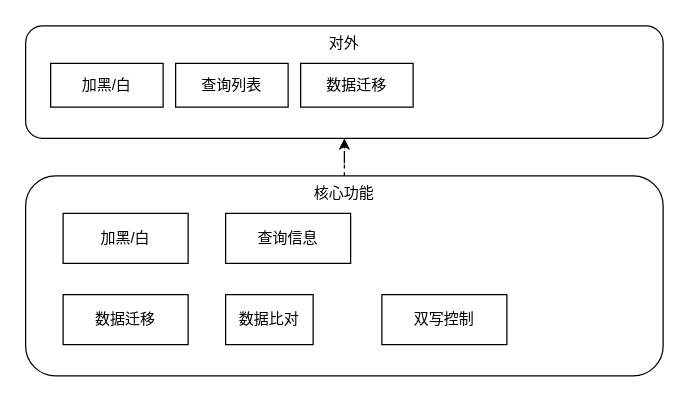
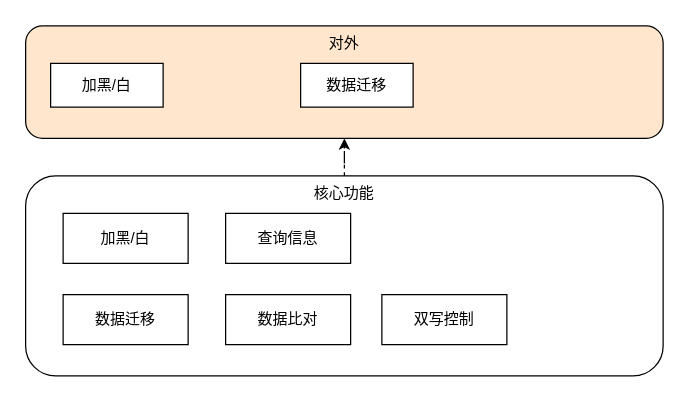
(344, 43) -> (344, 43)
(232, 85) -> none
(269, 319) -> (288, 319)
